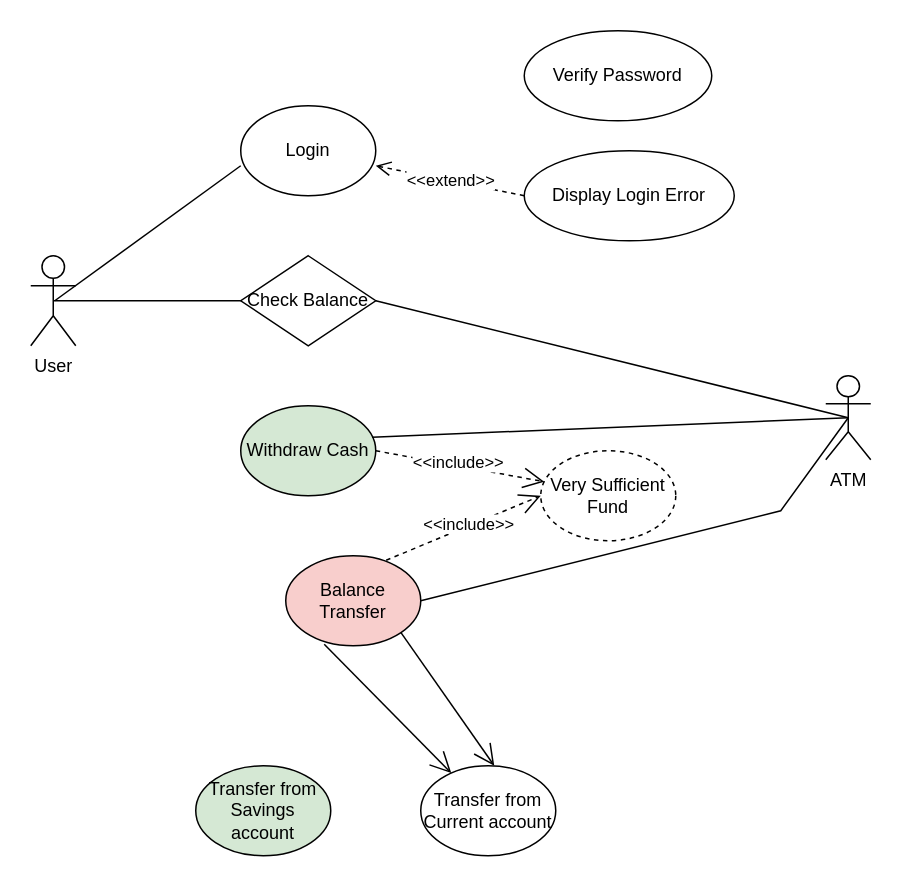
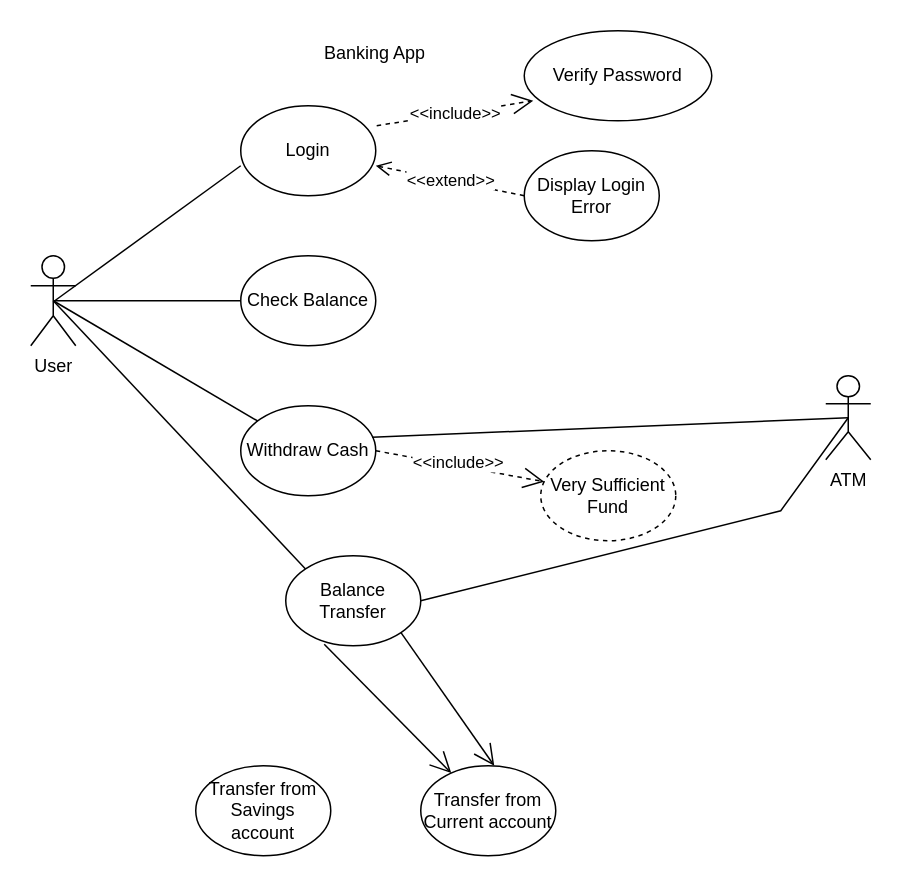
none -> (376, 53)
none -> (457, 113)
(629, 196) -> (592, 196)
(308, 301) -> (308, 301)
(609, 359) -> none
none -> (160, 364)
none -> (183, 438)
(308, 451) -> (308, 451)
(436, 539) -> none
(353, 601) -> (353, 601)
(263, 811) -> (263, 811)
